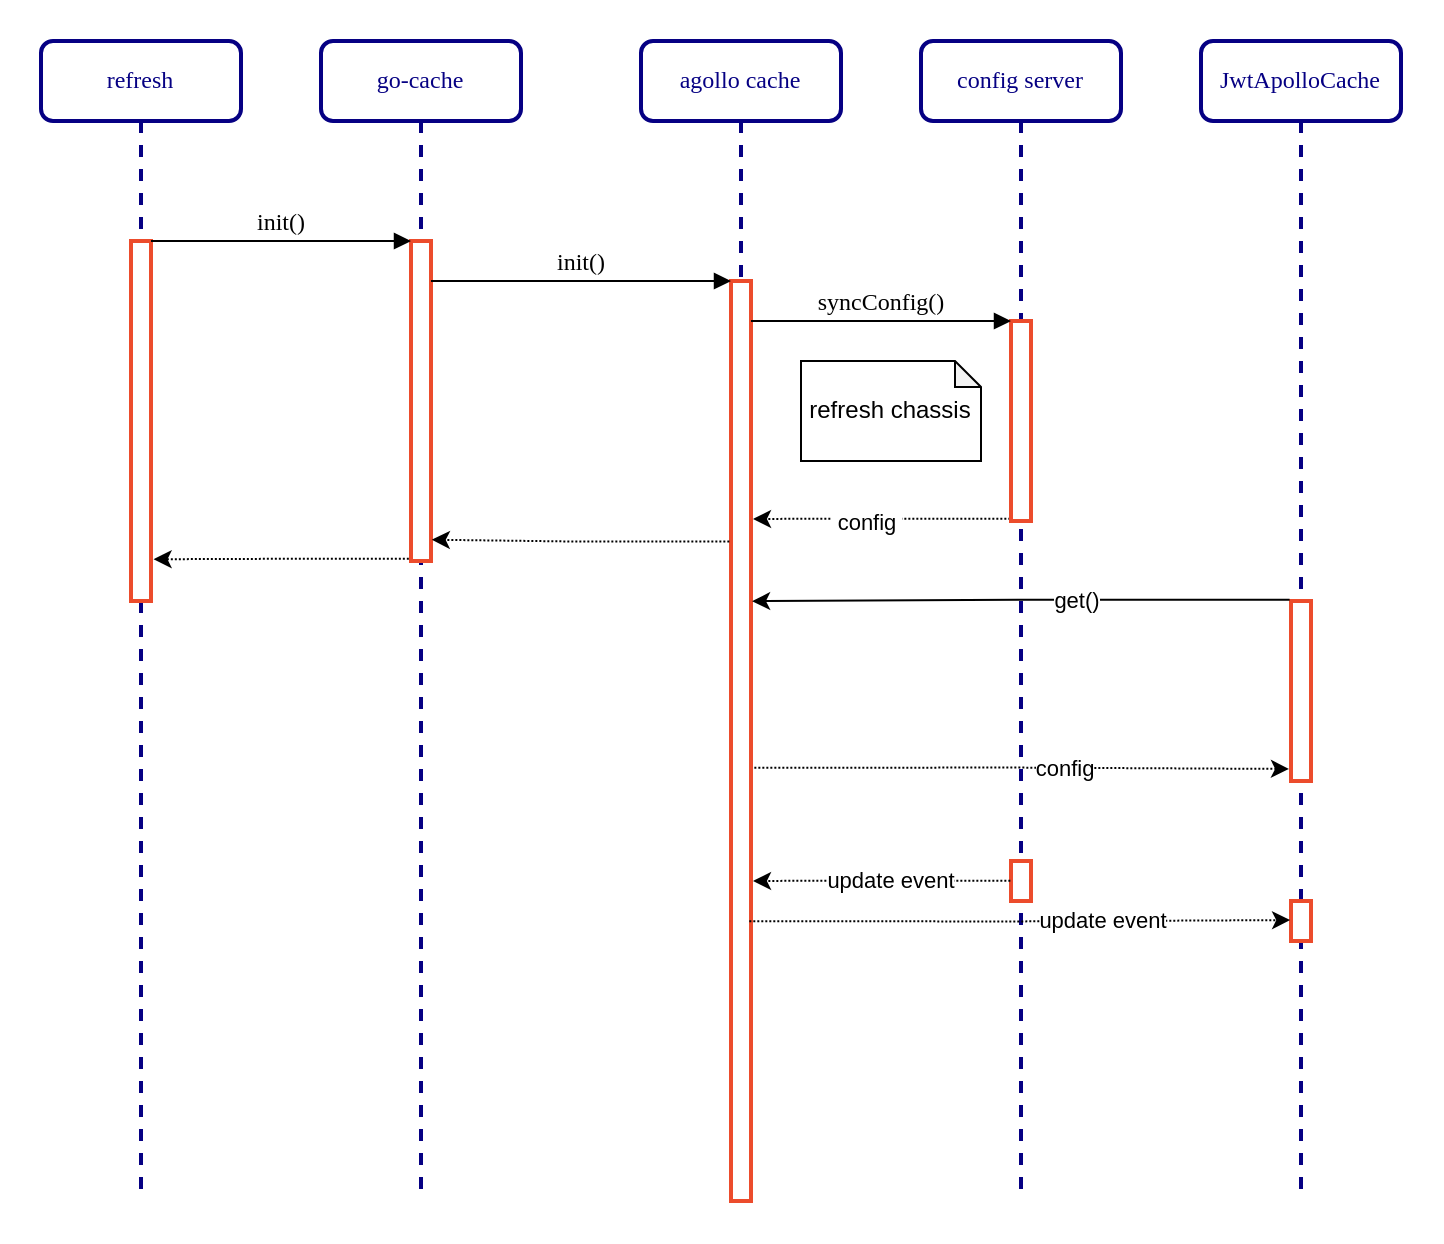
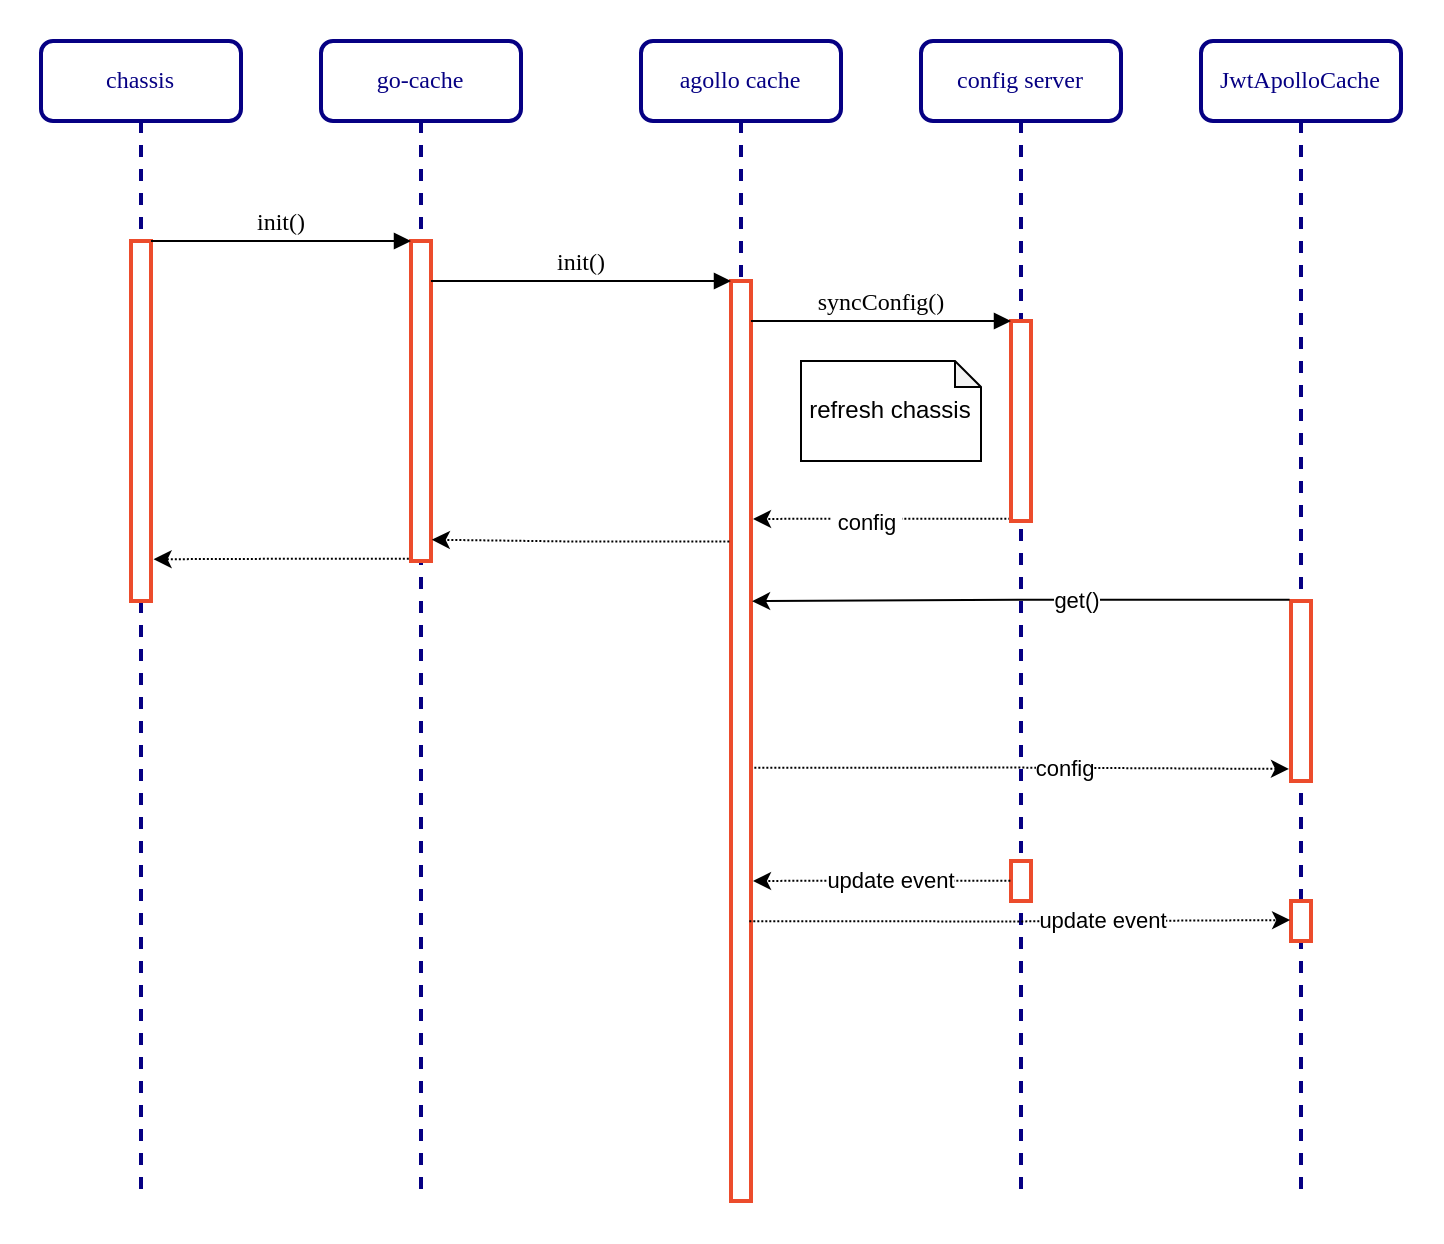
(141, 81) -> (141, 81)
